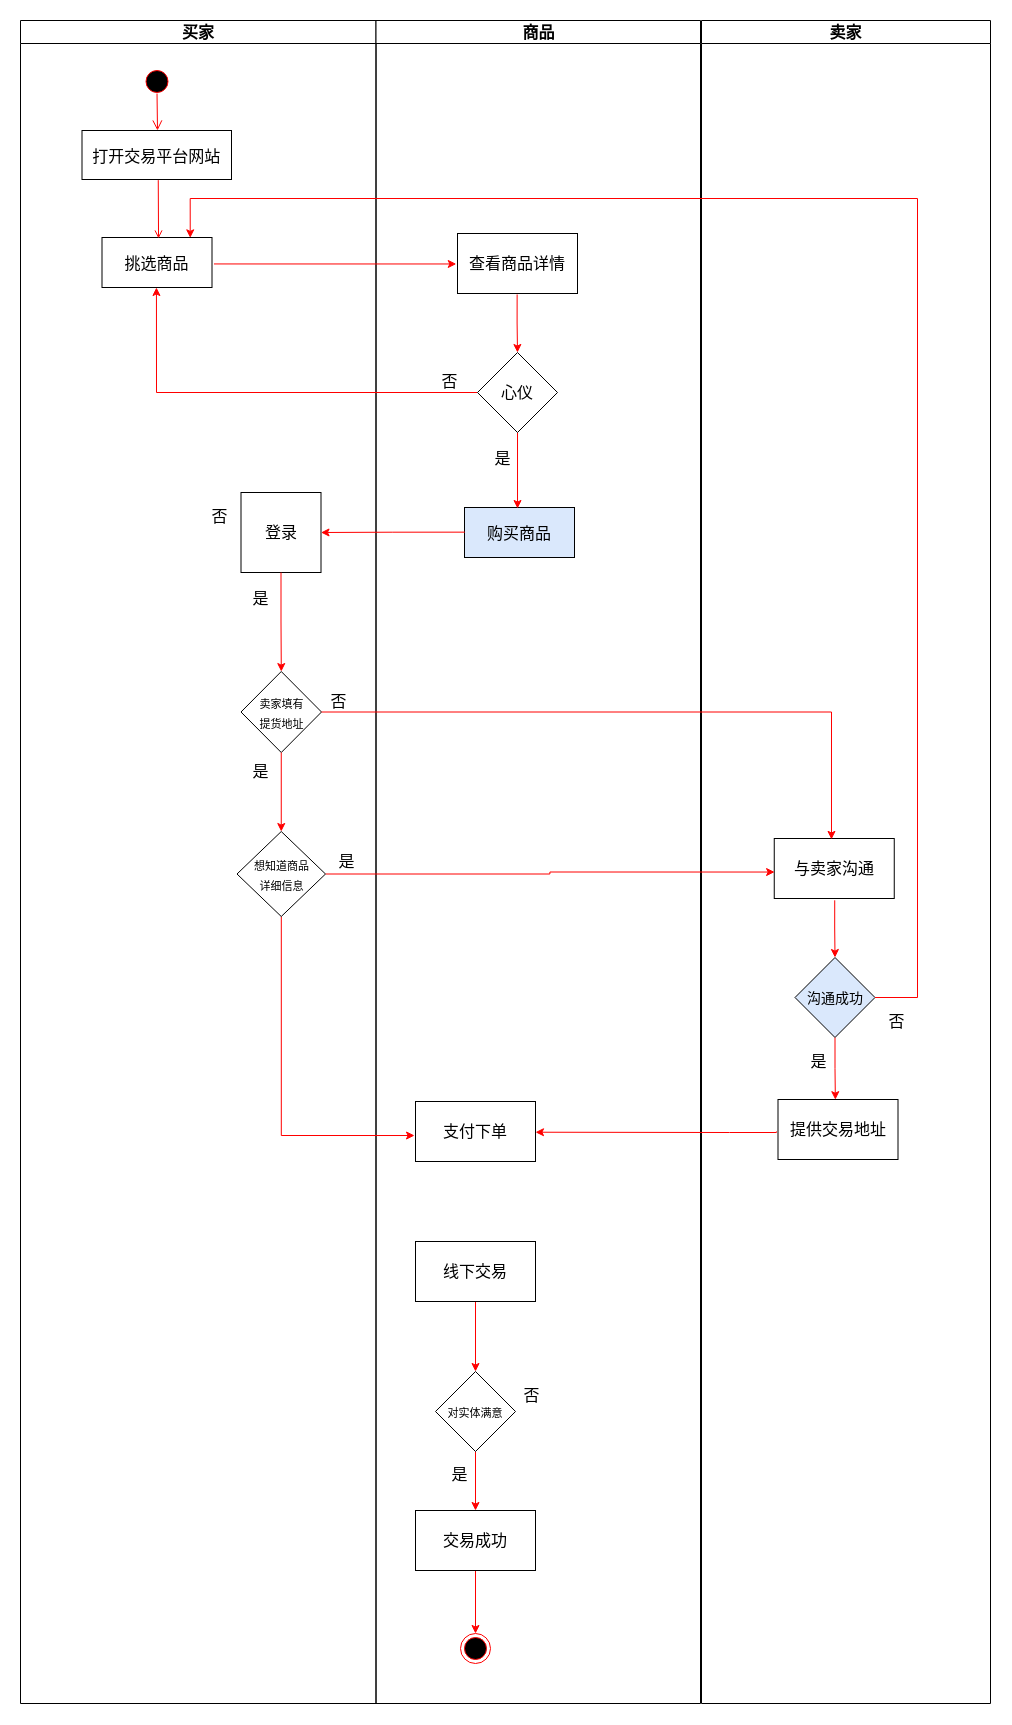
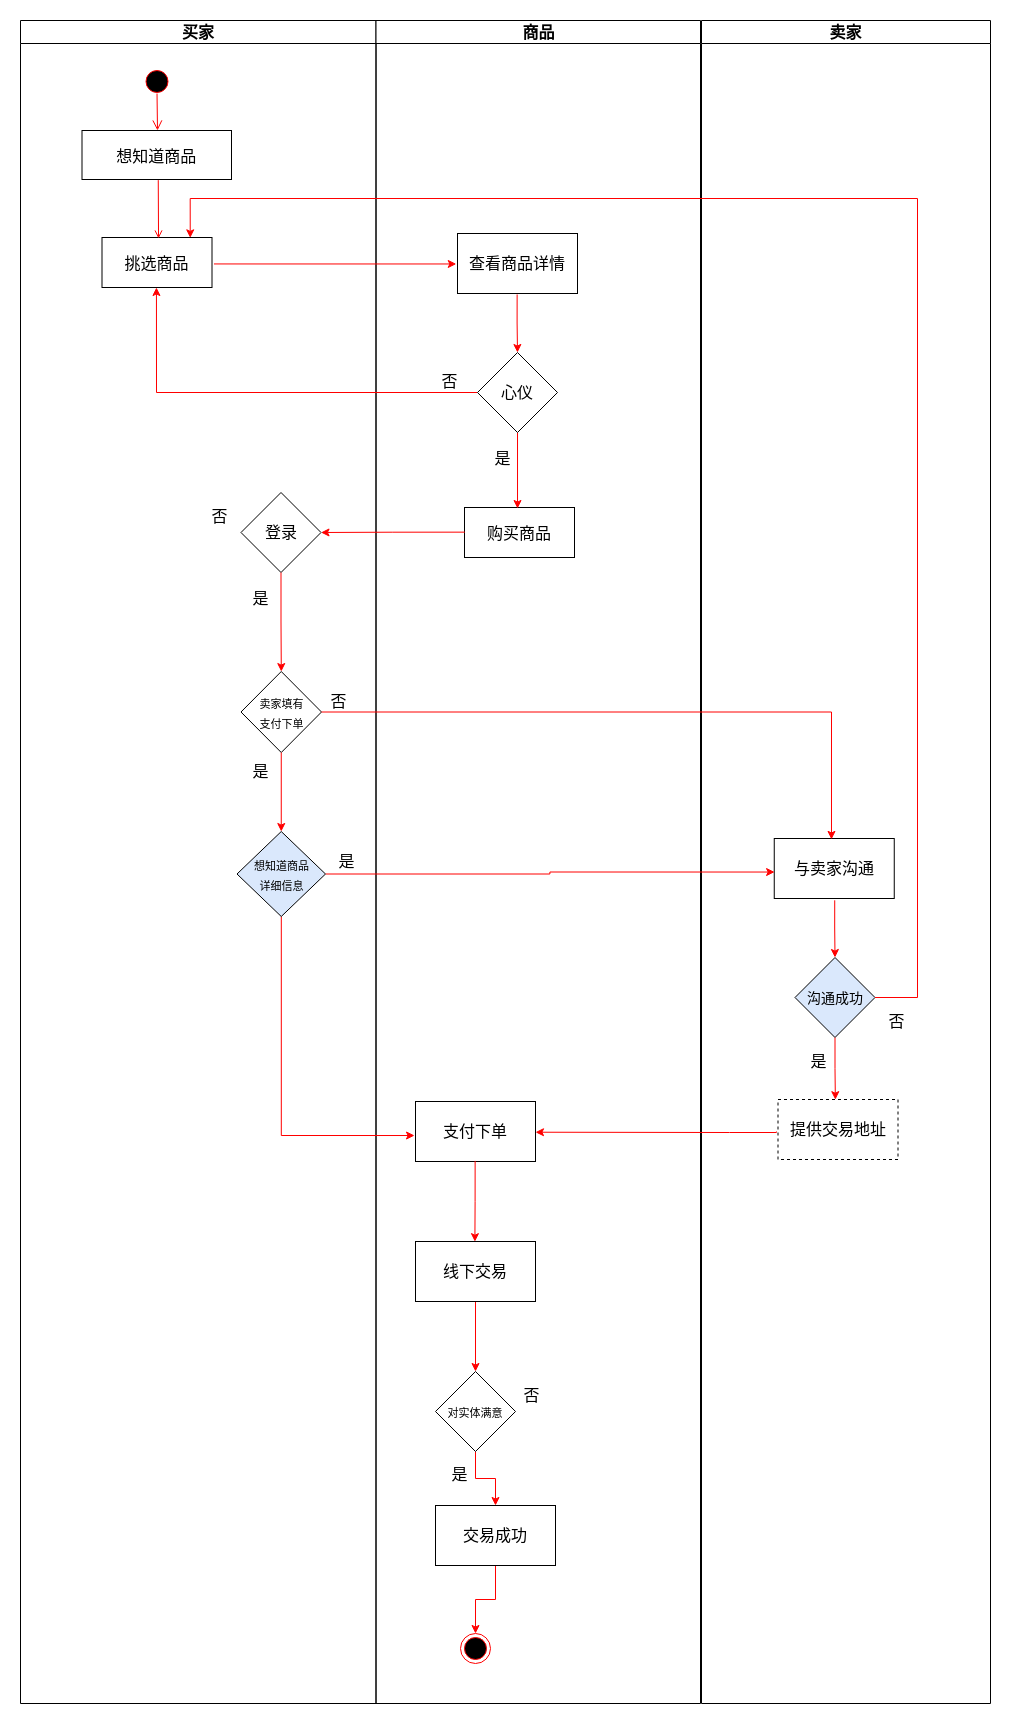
(156, 156) -> (156, 156)
(281, 533) -> (281, 533)
(520, 533) -> (520, 533)
(282, 713) -> (282, 713)
(281, 874) -> (281, 874)
(838, 1130) -> (838, 1130)
none -> (475, 1197)
(476, 1541) -> (496, 1536)
